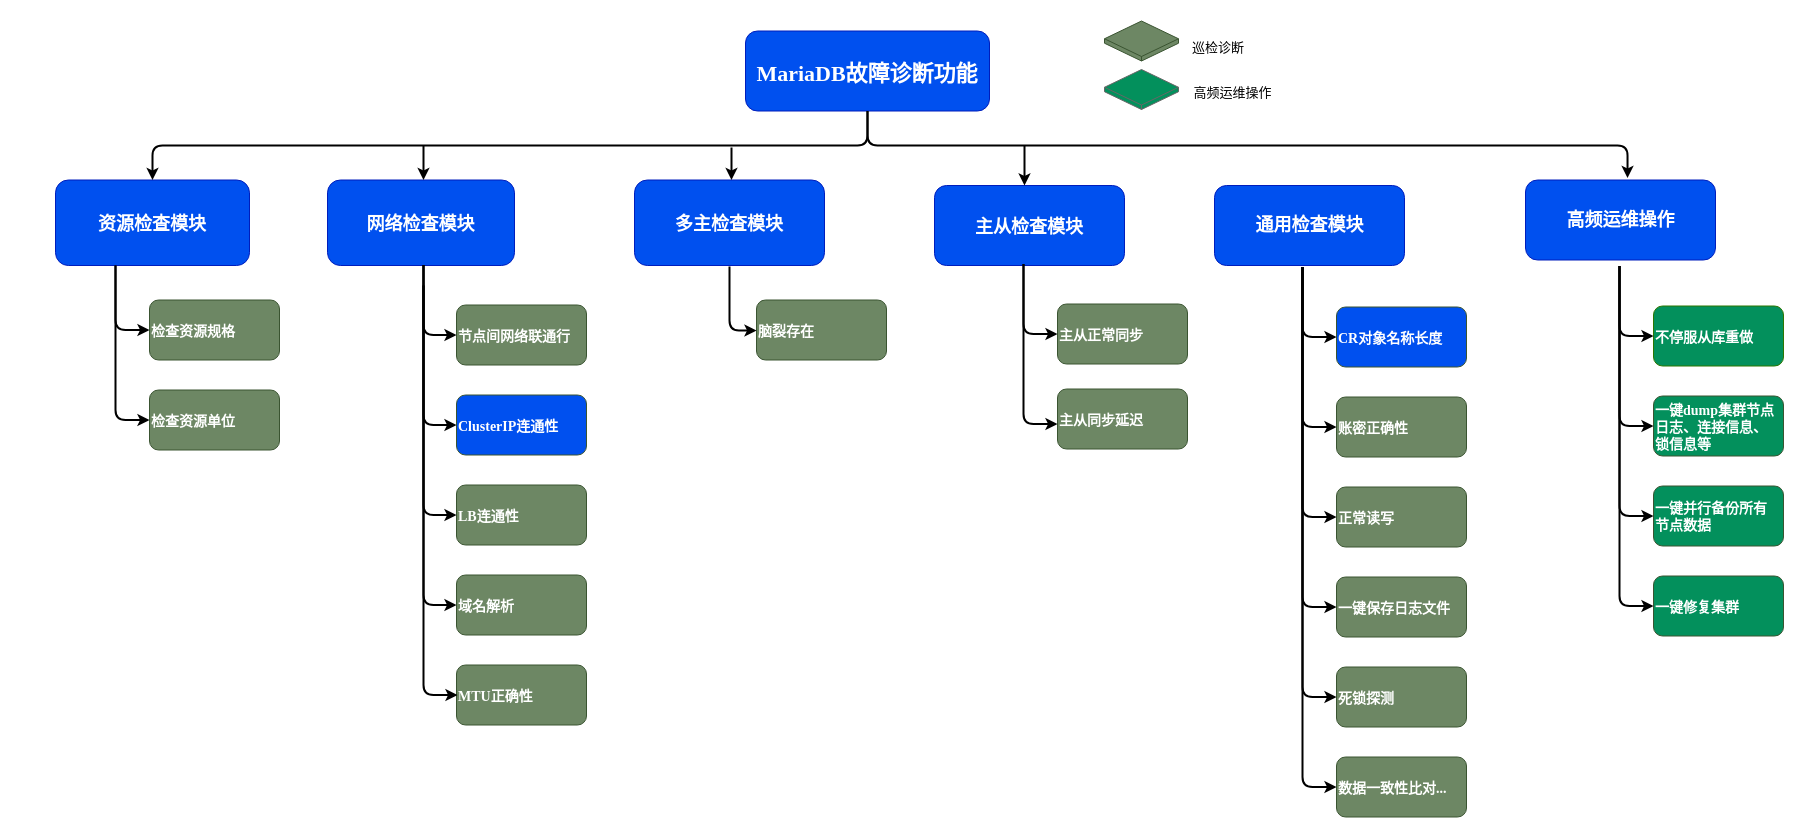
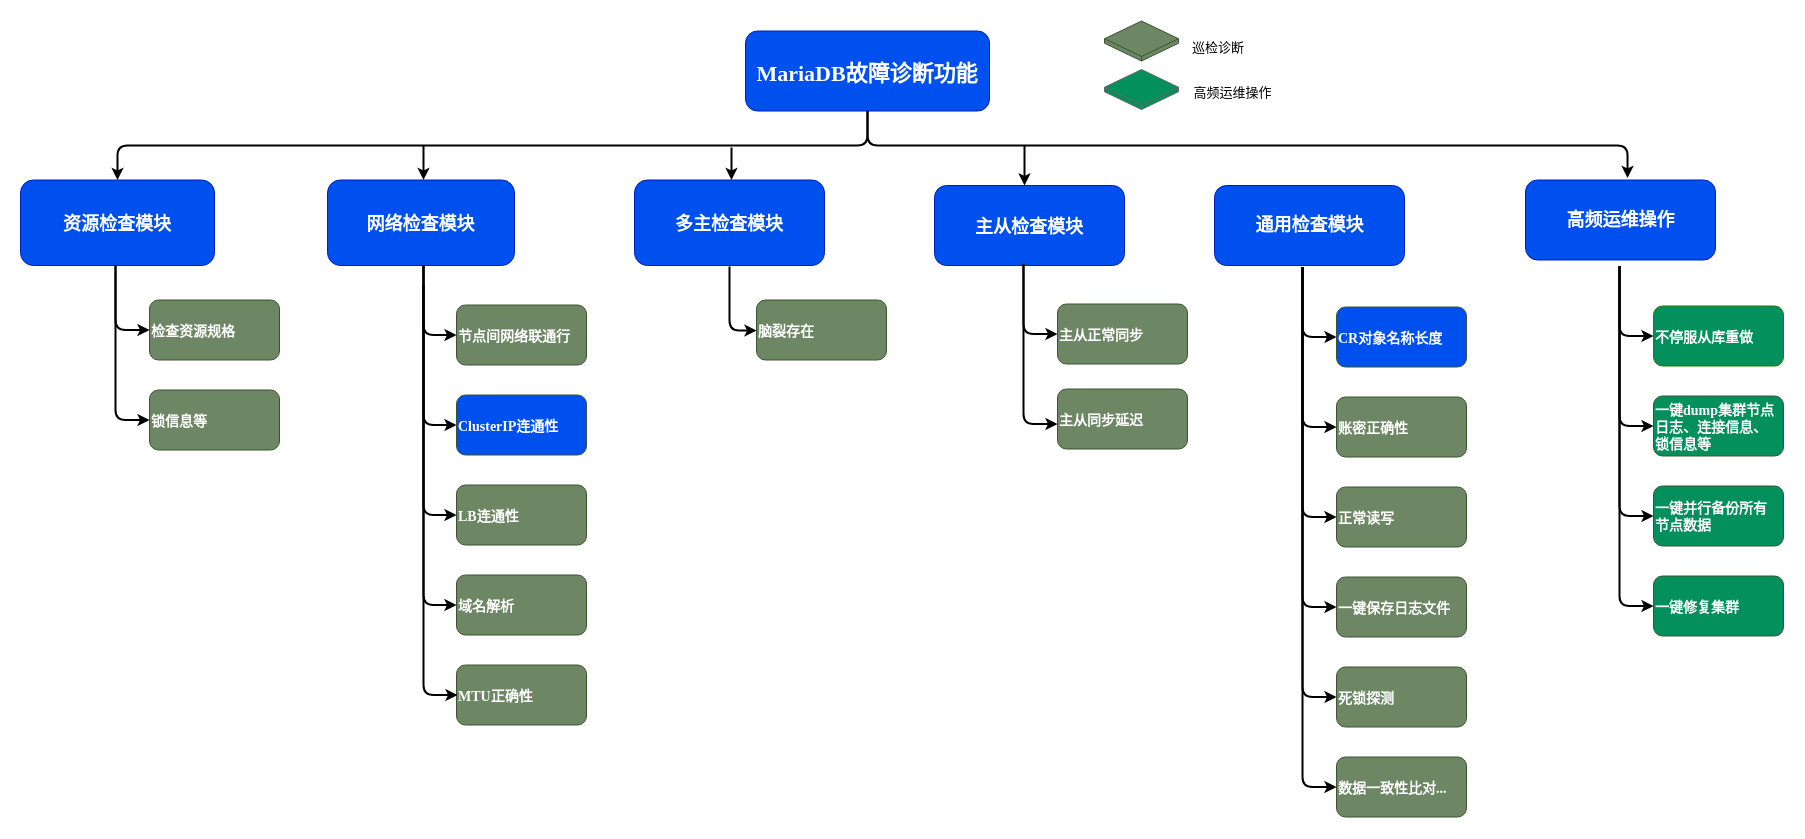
(153, 223) -> (118, 223)
(193, 421) -> (179, 421)
